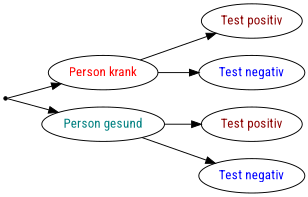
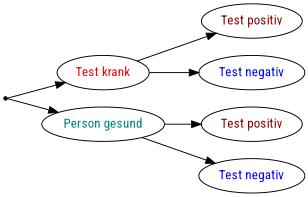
(103, 73) -> (103, 73)
